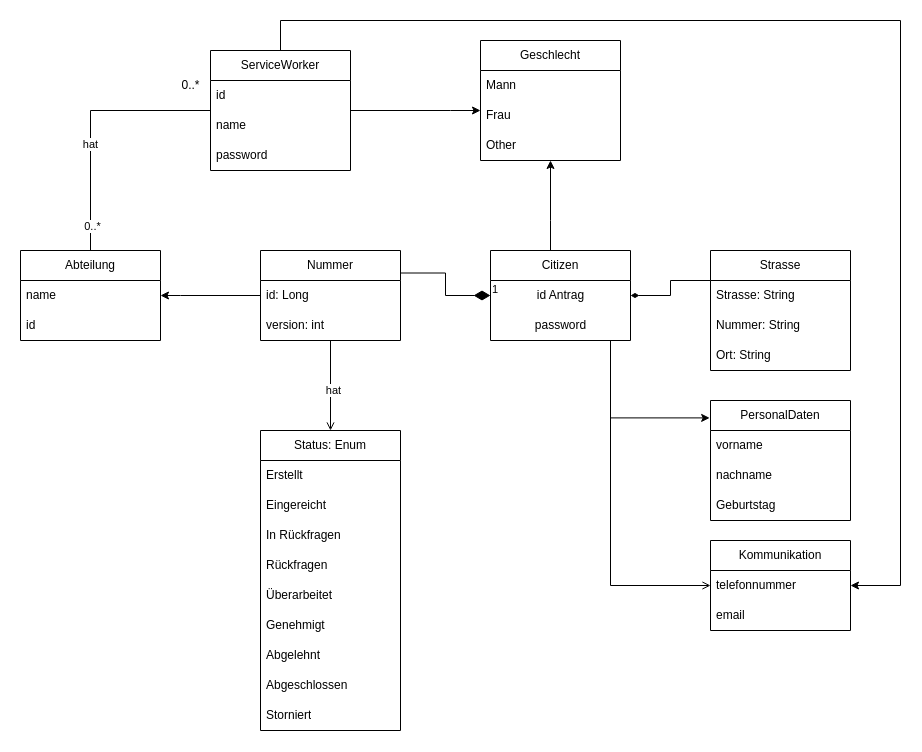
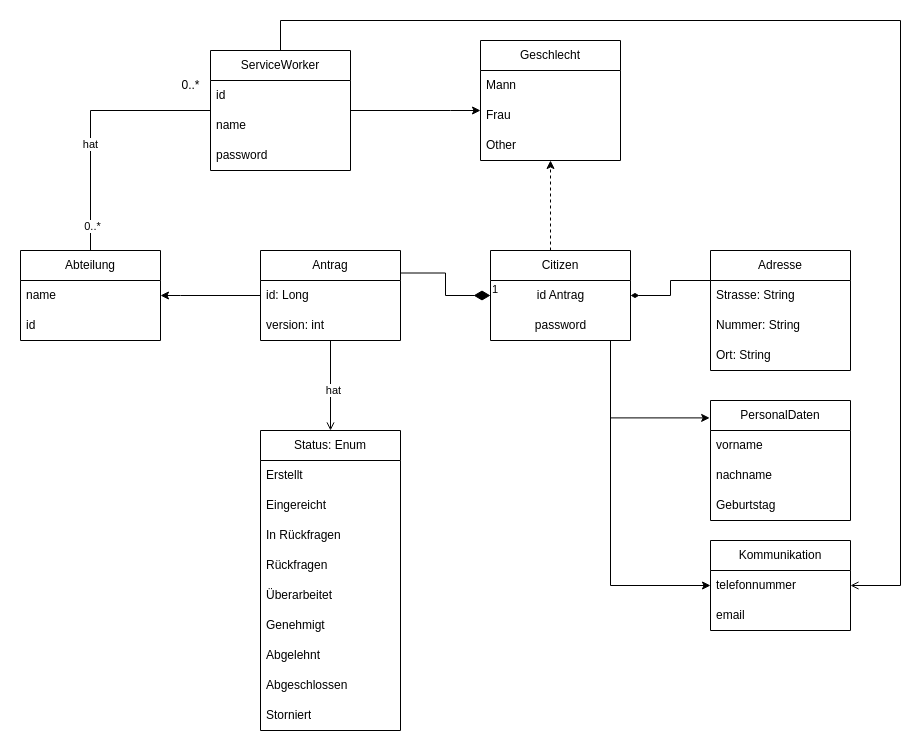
(551, 208) -> (551, 208)
(331, 266) -> (331, 266)
(781, 266) -> (781, 266)
(703, 586) -> (702, 586)
(859, 586) -> (857, 586)
